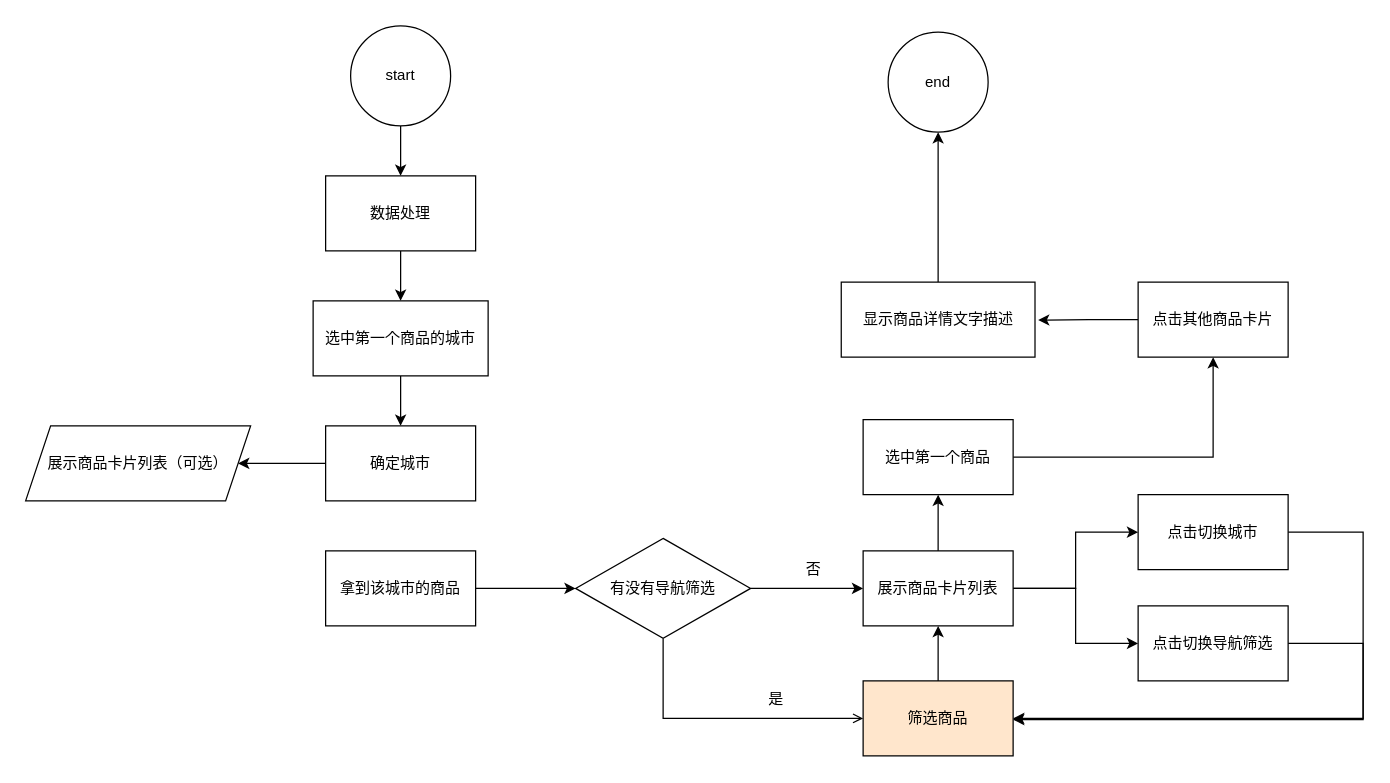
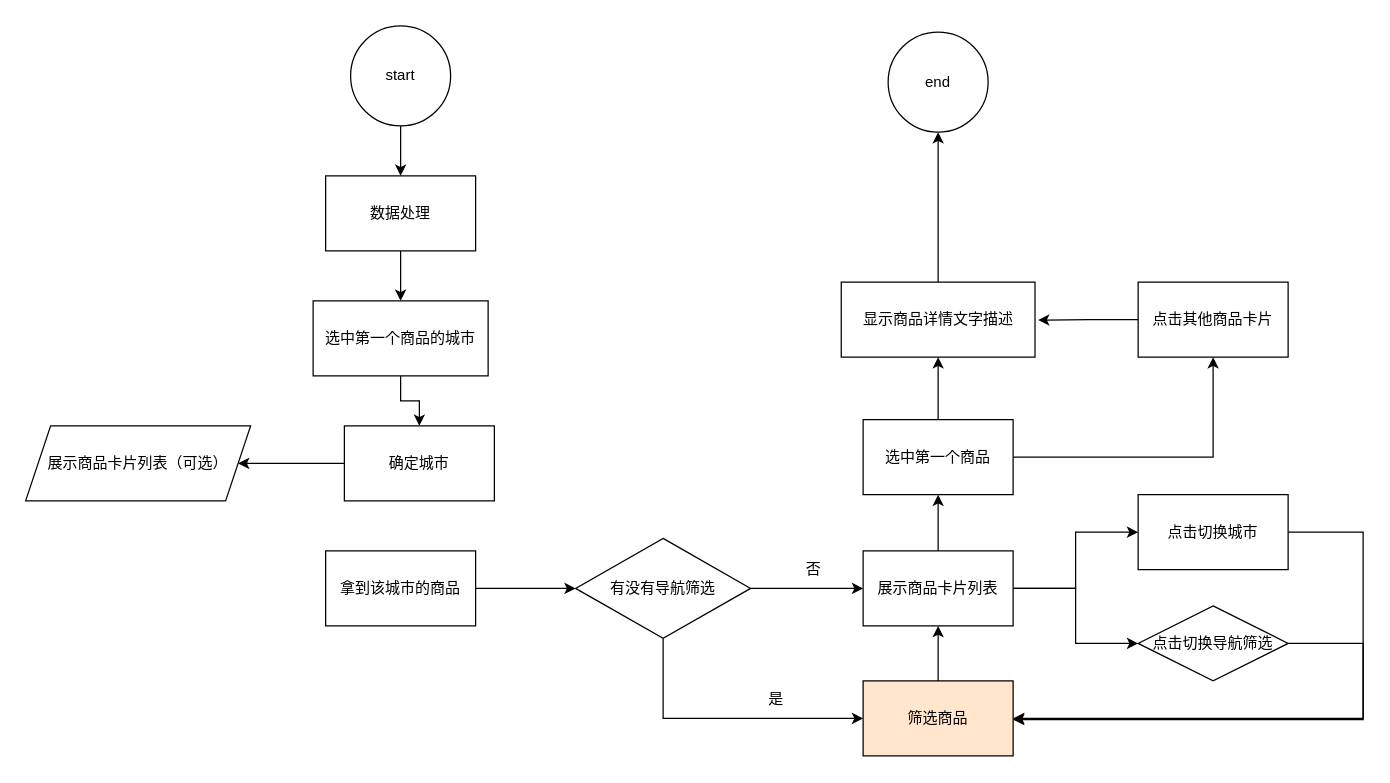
none -> (938, 392)
(401, 463) -> (419, 463)
(1213, 643) -> (1213, 643)
(855, 718) -> (853, 718)
